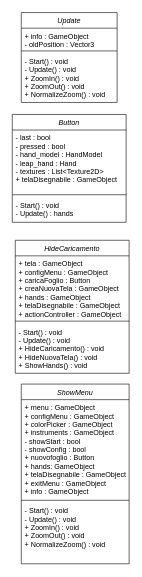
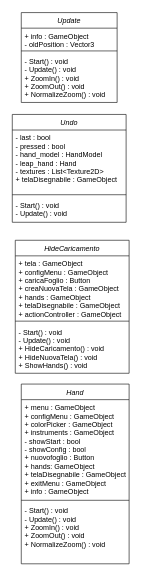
(69, 122) -> (69, 122)
(43, 205) -> (43, 205)
(75, 392) -> (75, 392)
